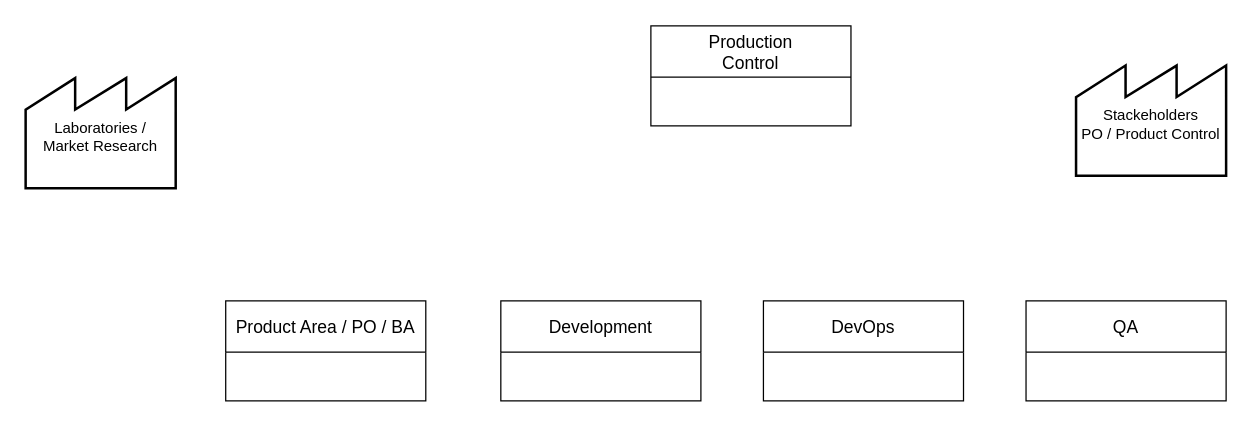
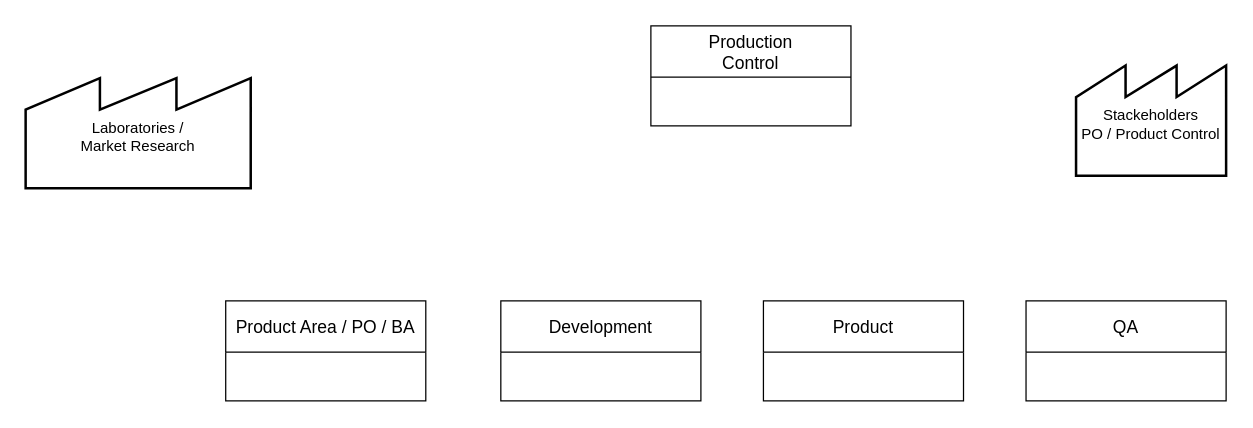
(101, 132) -> (138, 132)
(863, 327) -> (863, 327)
